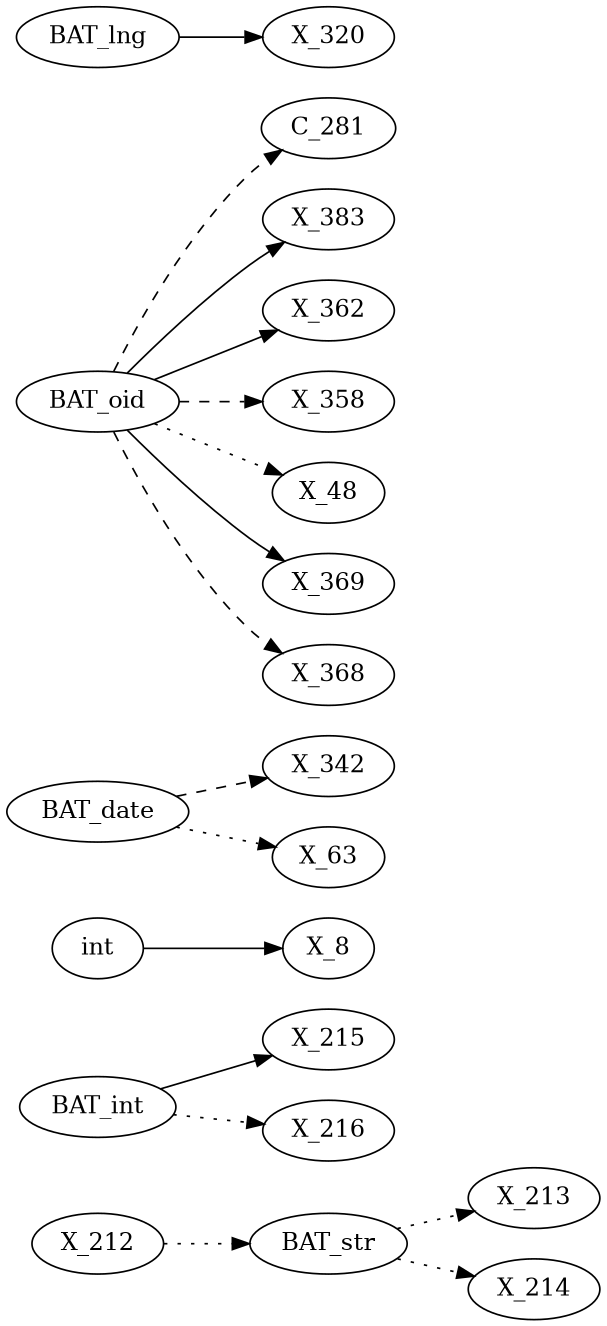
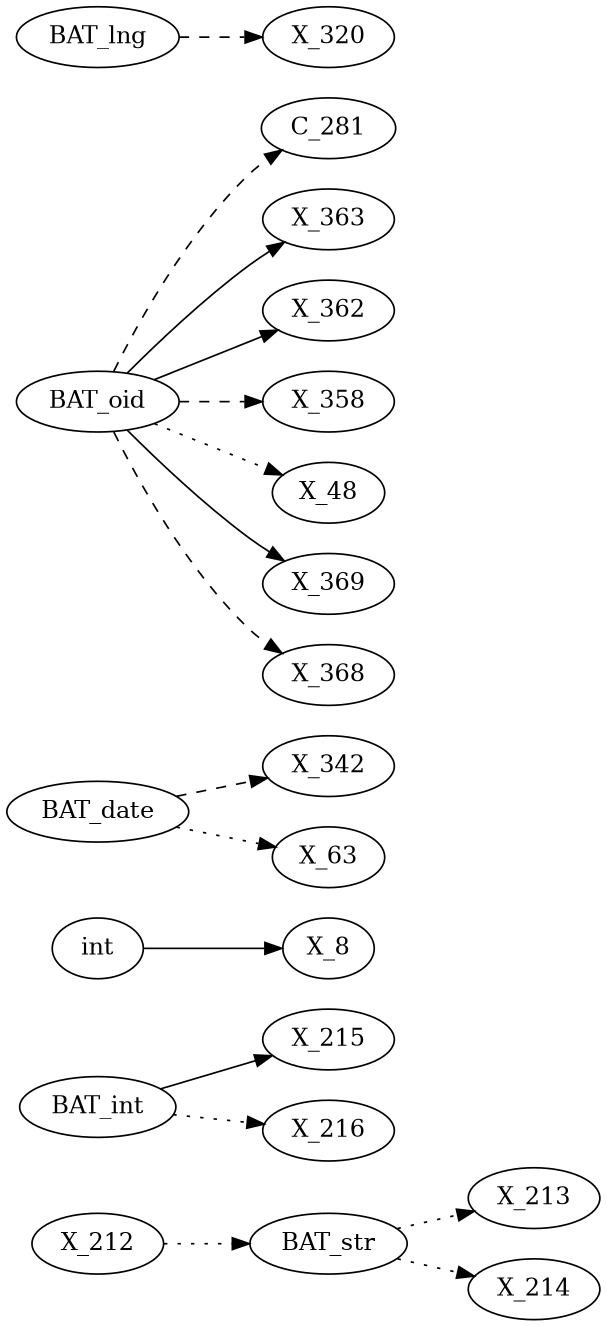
(212, 37) -> (212, 37)
(329, 219) -> (329, 219)
